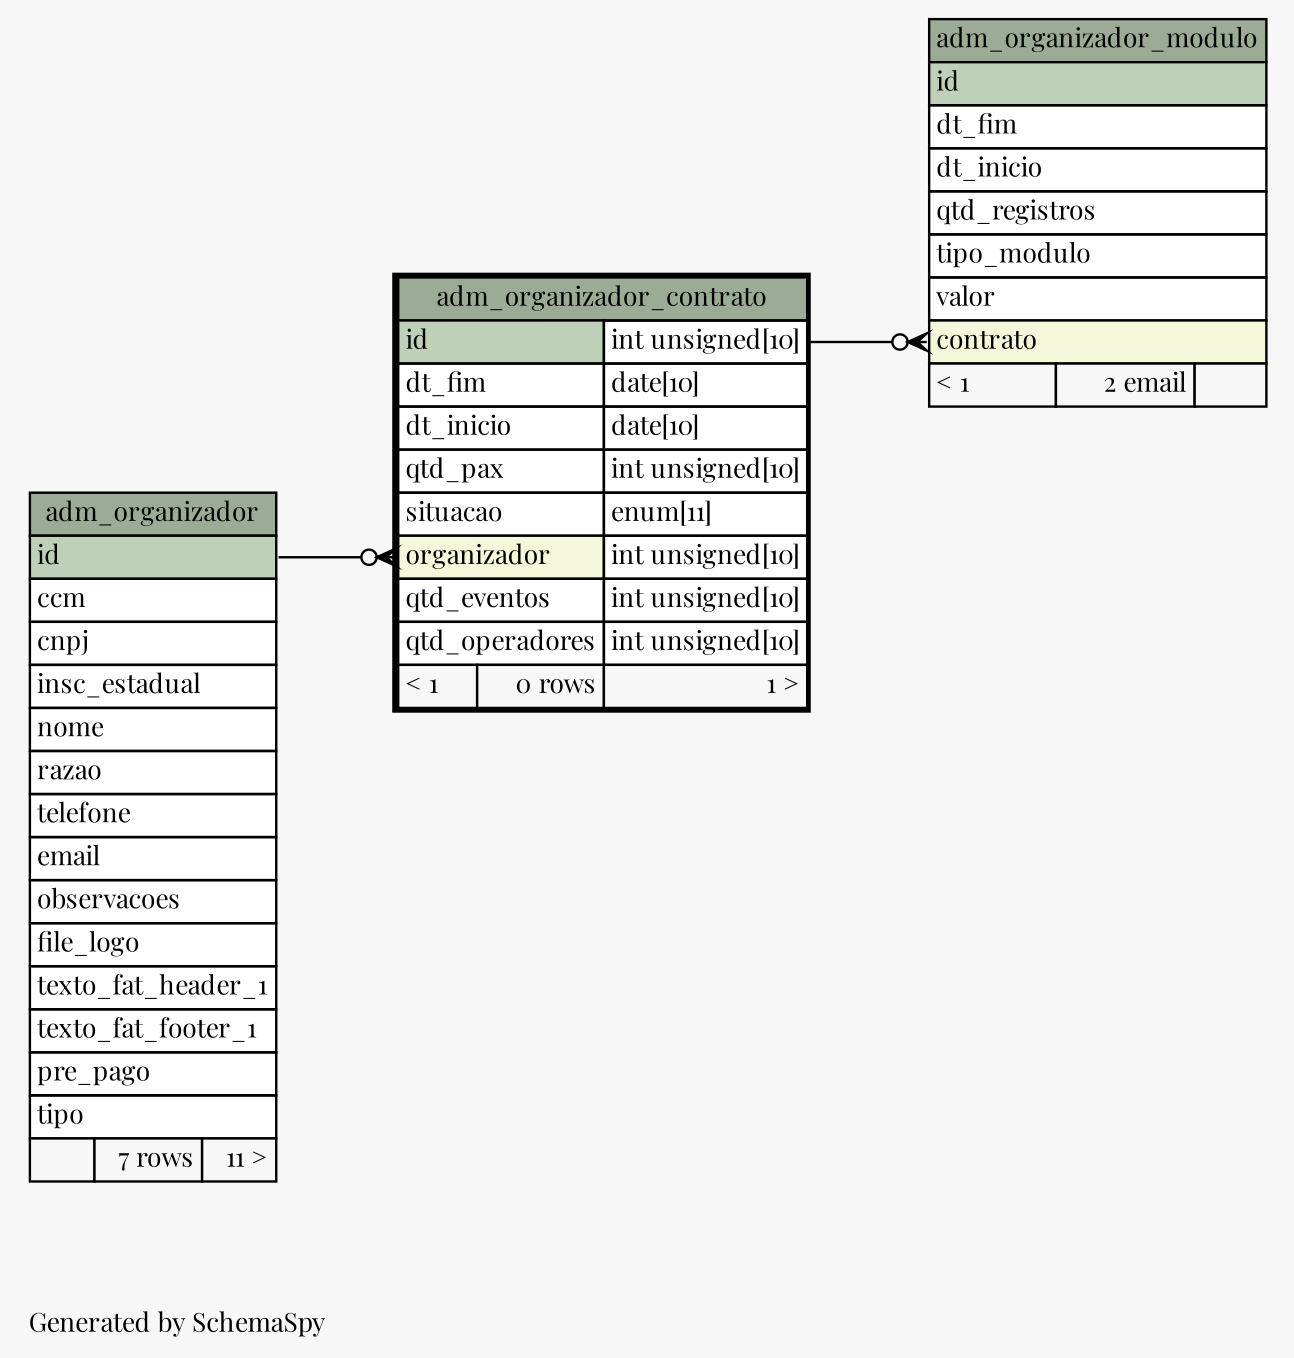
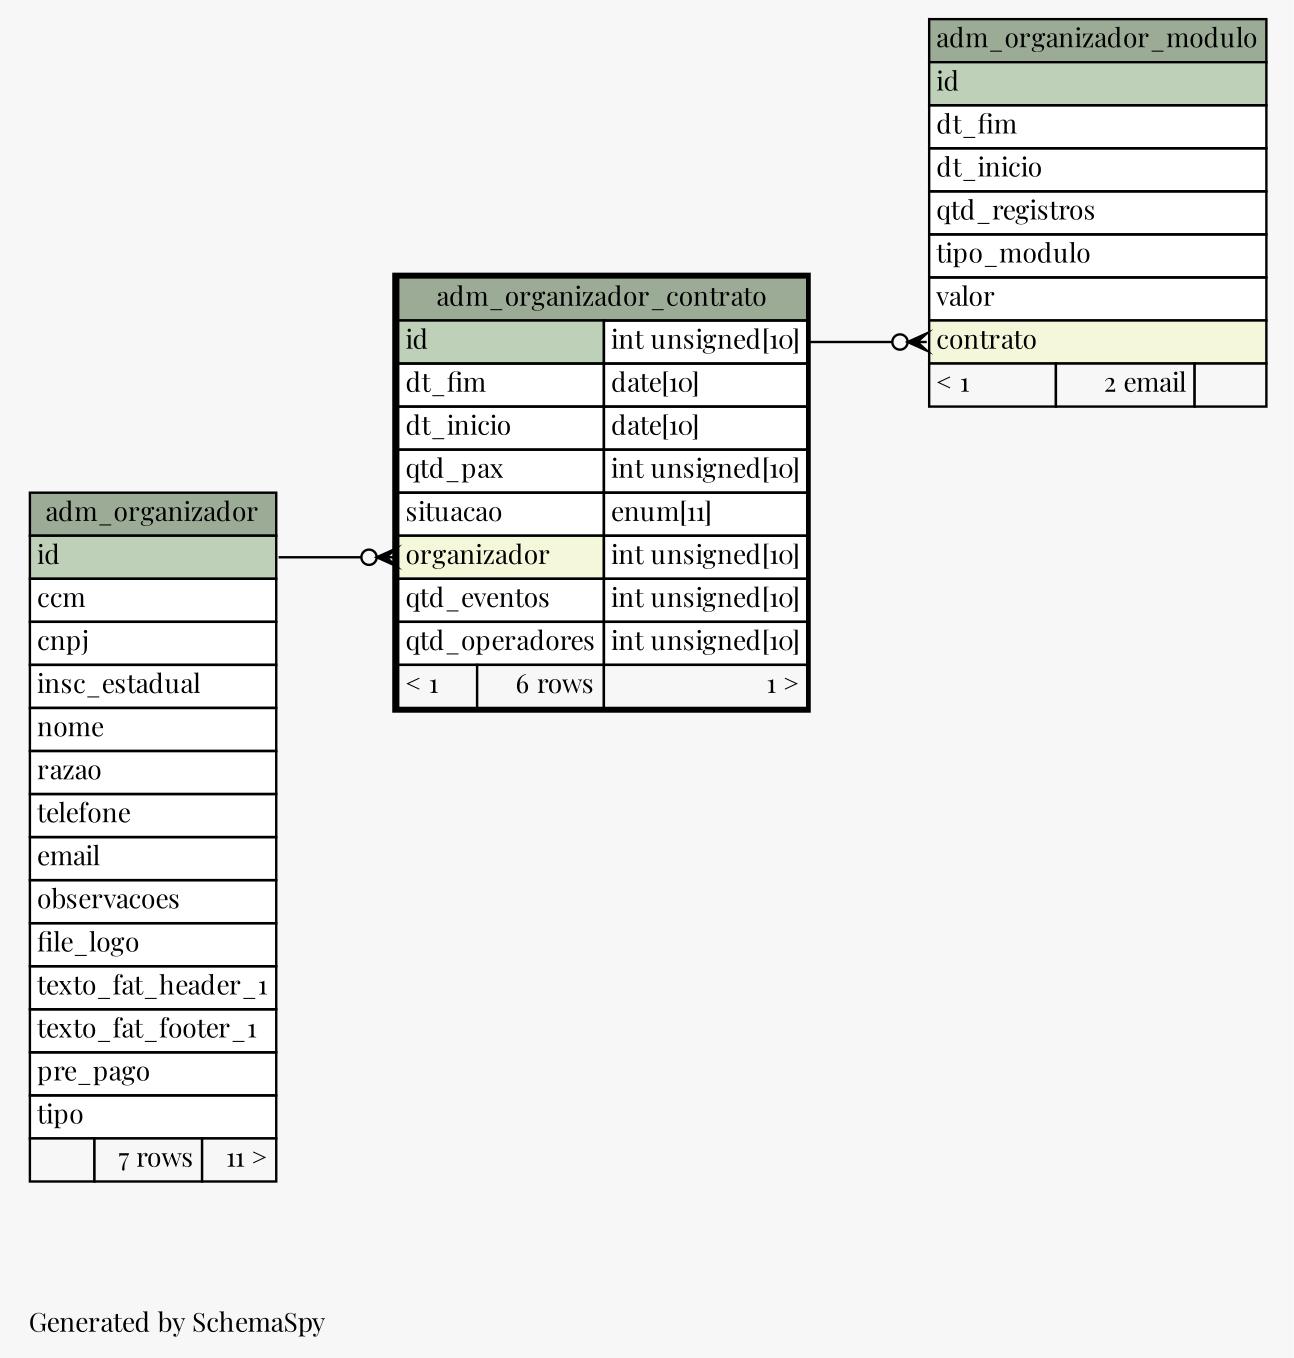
(556, 685) -> (556, 685)
